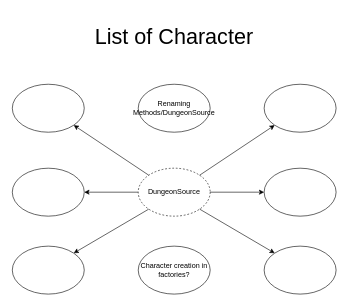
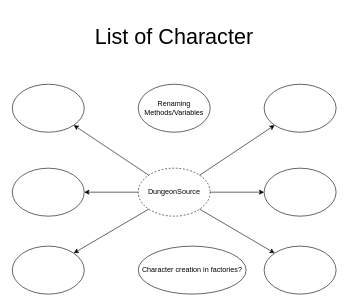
(174, 108) -> (174, 108)
(174, 270) -> (192, 270)
